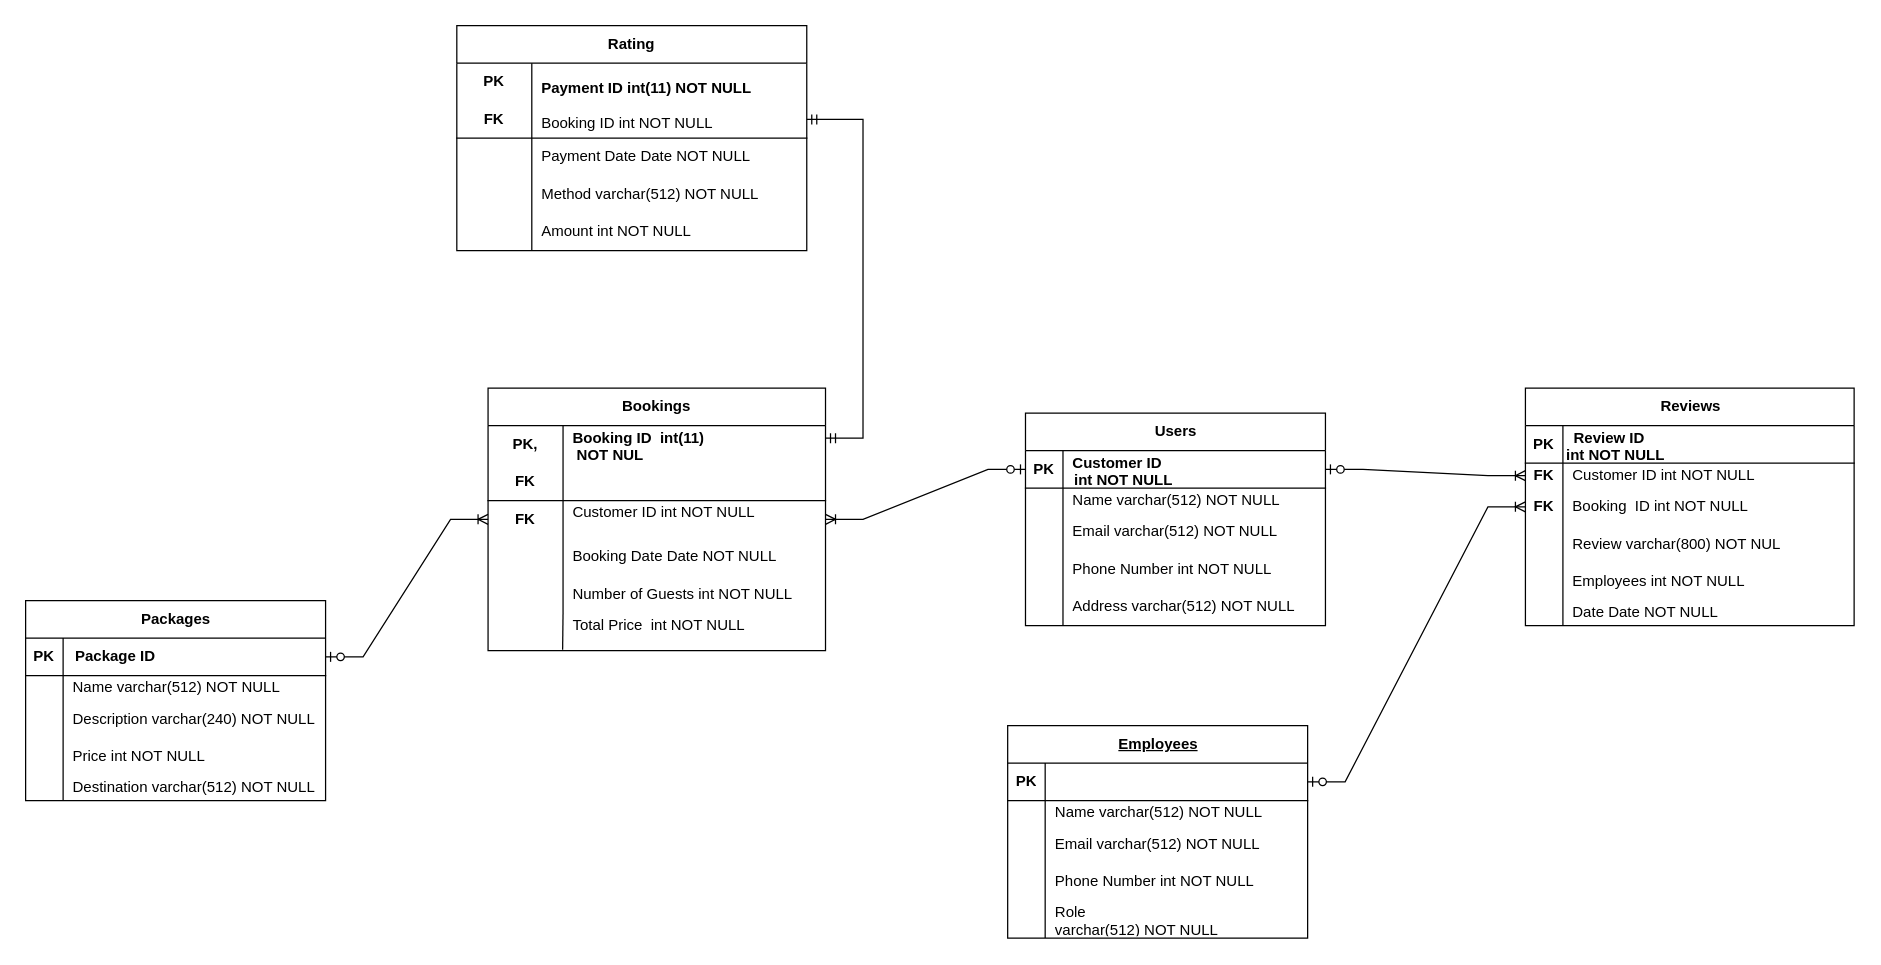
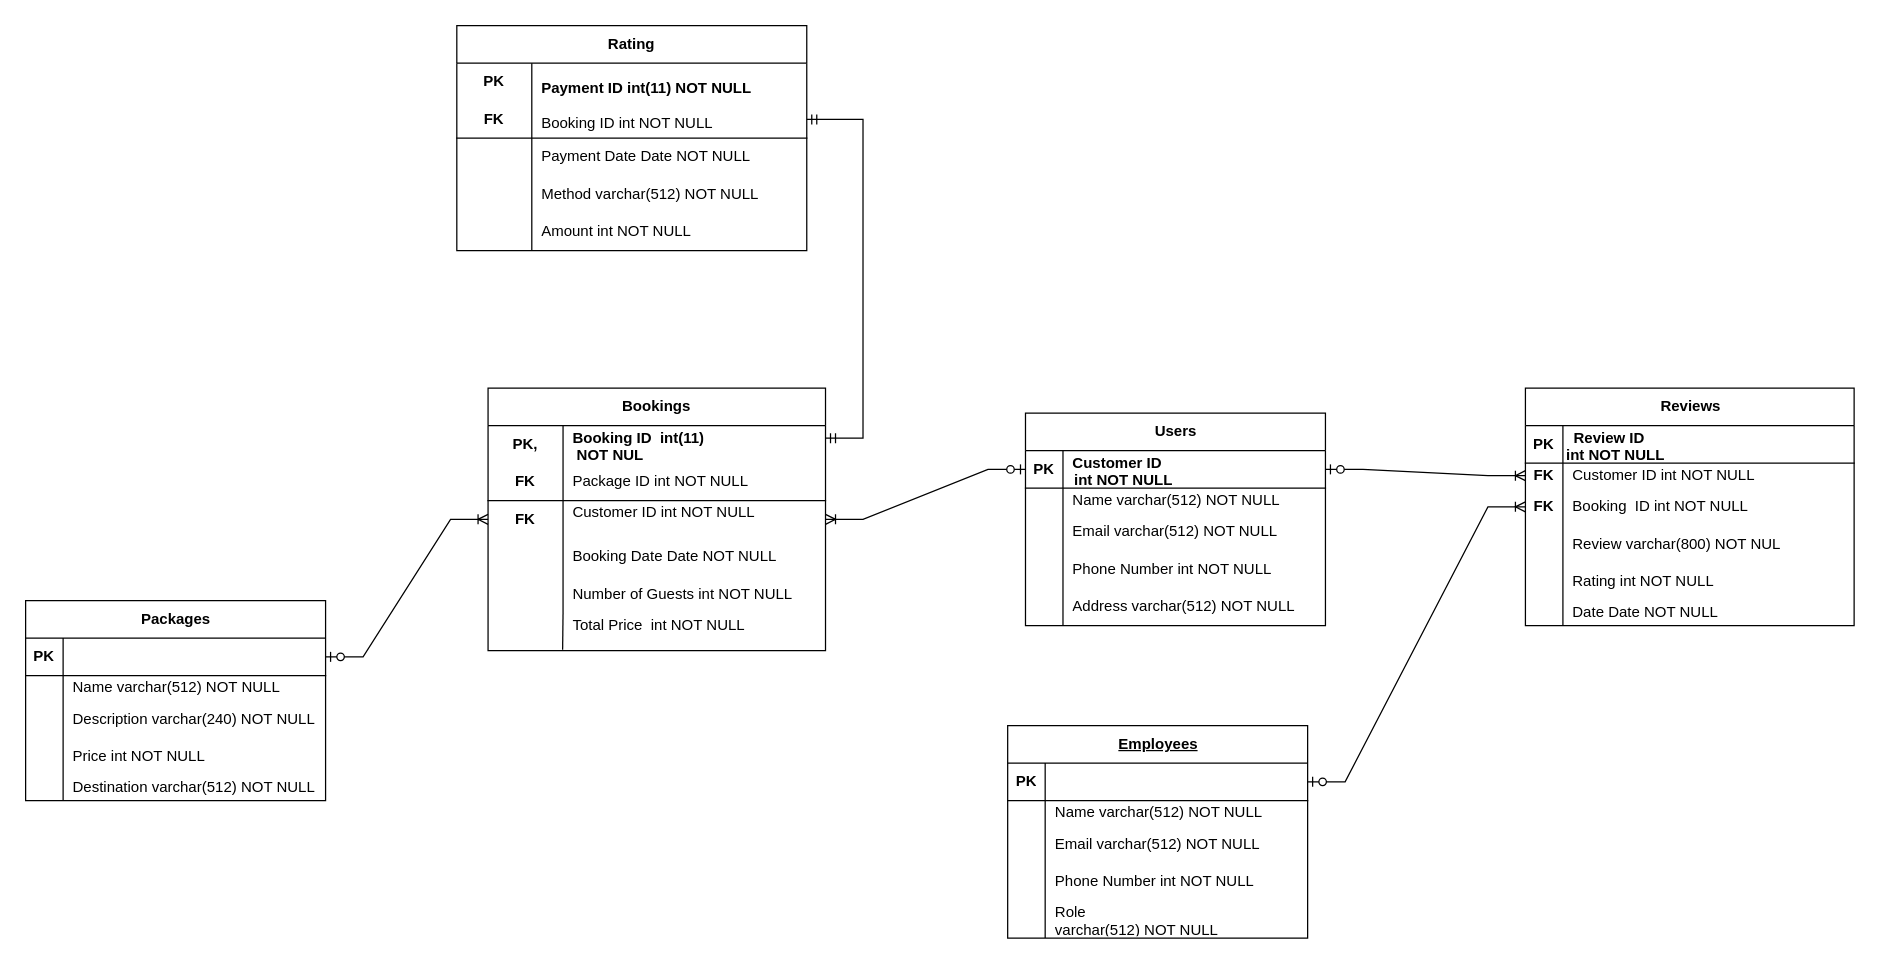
none -> (694, 482)
(1658, 582) -> (1645, 582)
(178, 657) -> none
